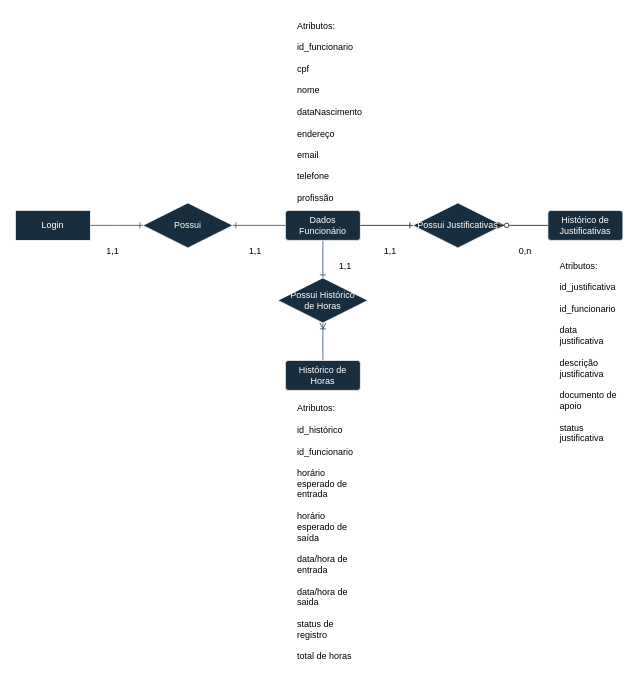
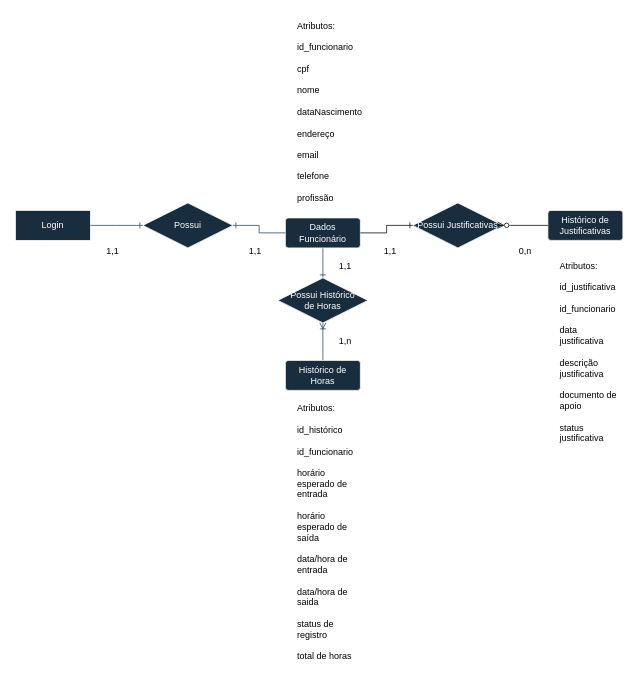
(323, 225) -> (323, 233)
none -> (345, 342)
